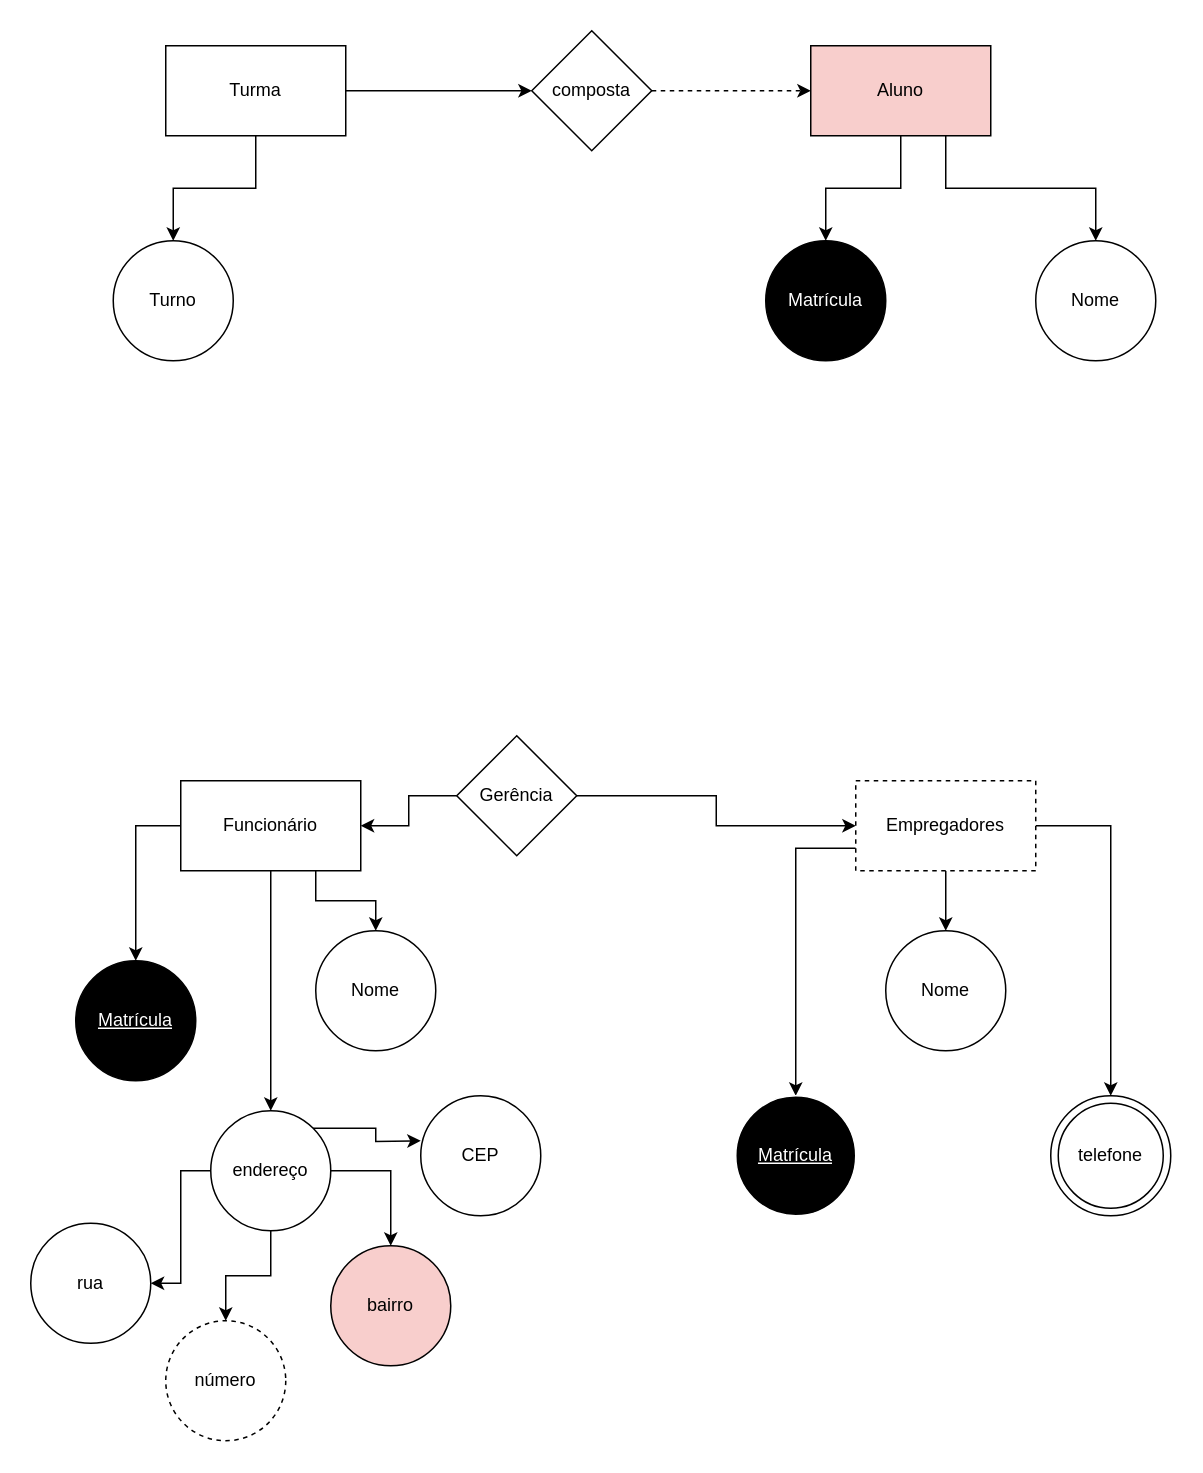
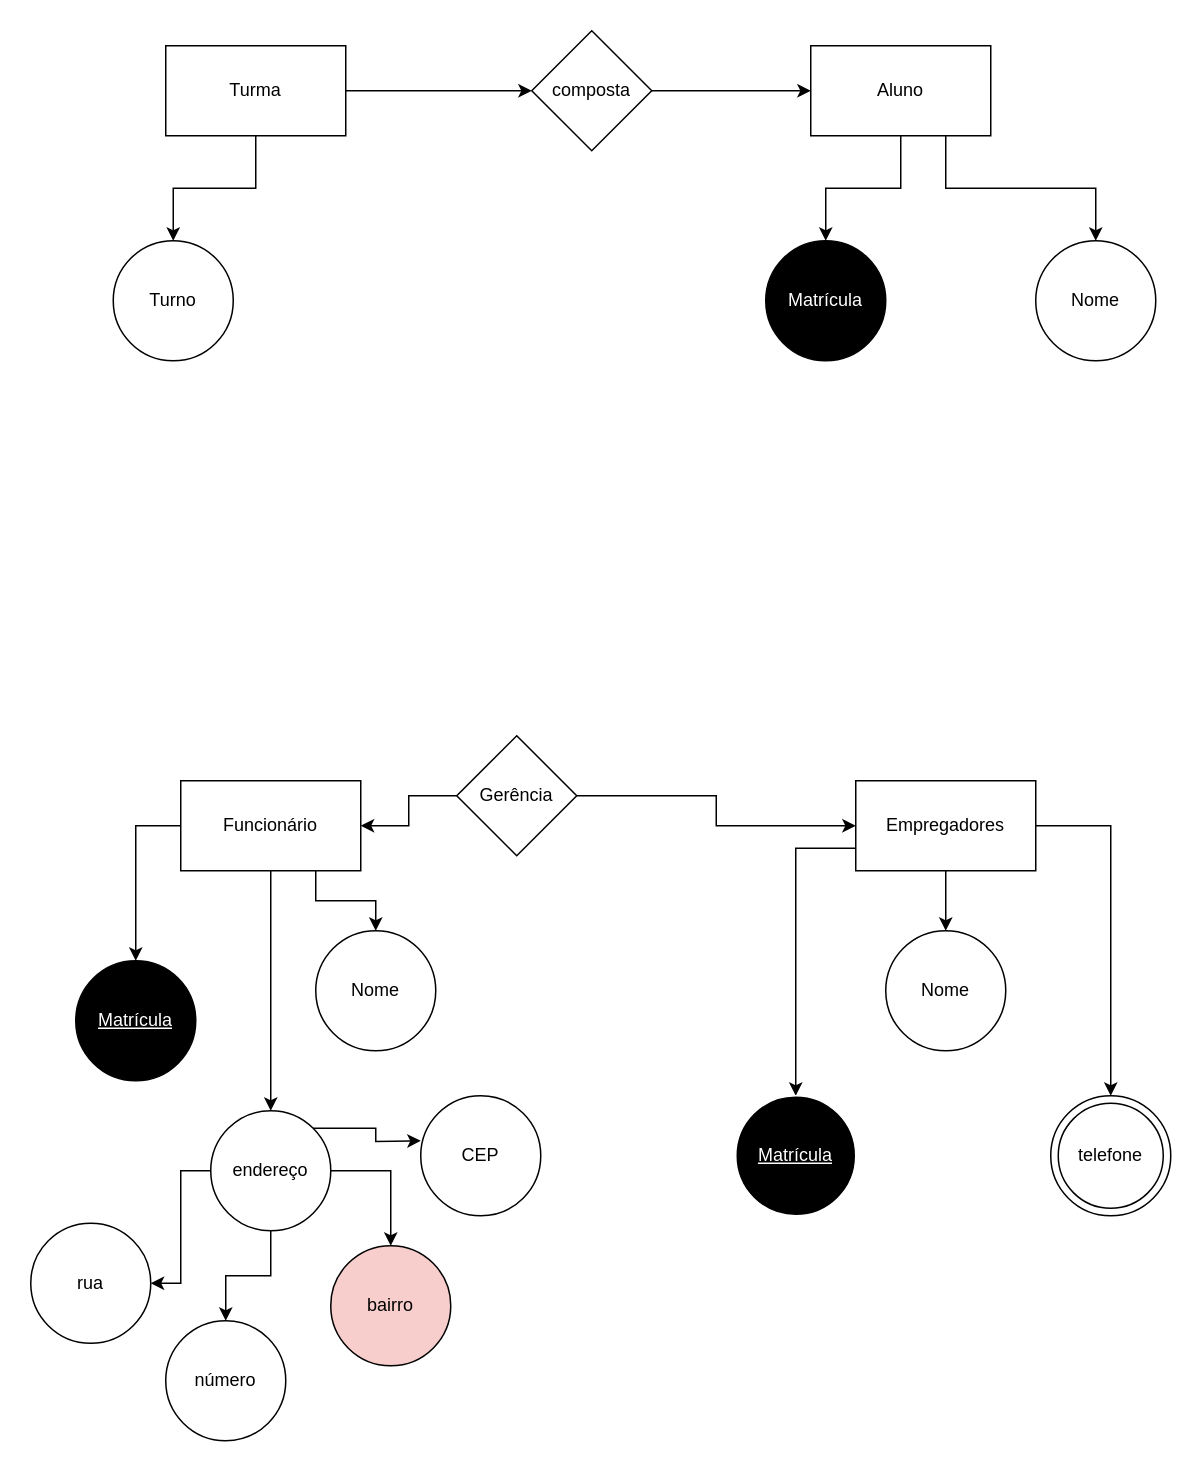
(725, 91) -> (725, 91)
(901, 91) -> (901, 91)
(946, 826) -> (946, 826)
(226, 1381) -> (226, 1381)
